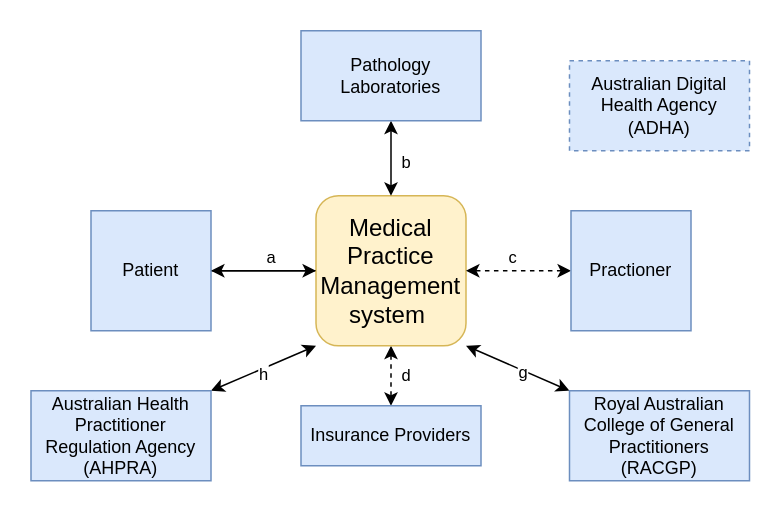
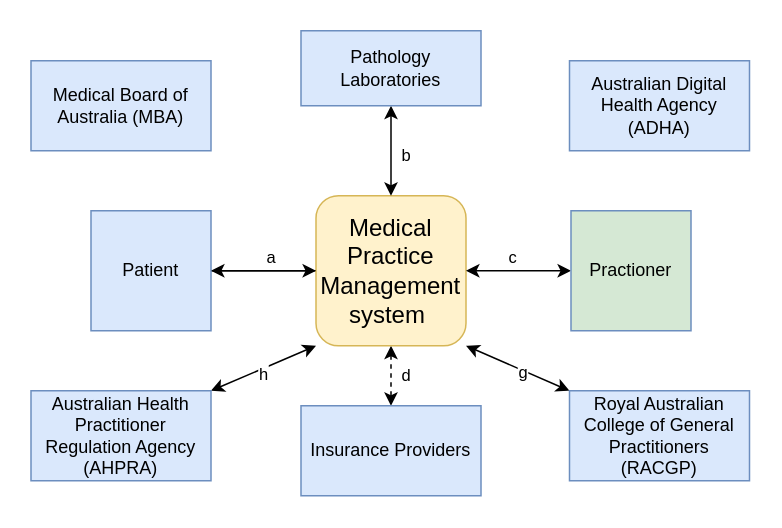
(391, 76) -> (391, 68)
none -> (121, 106)
(659, 106) -> (659, 106)
(519, 271) -> (519, 271)
(631, 271) -> (631, 271)
(391, 436) -> (391, 451)
